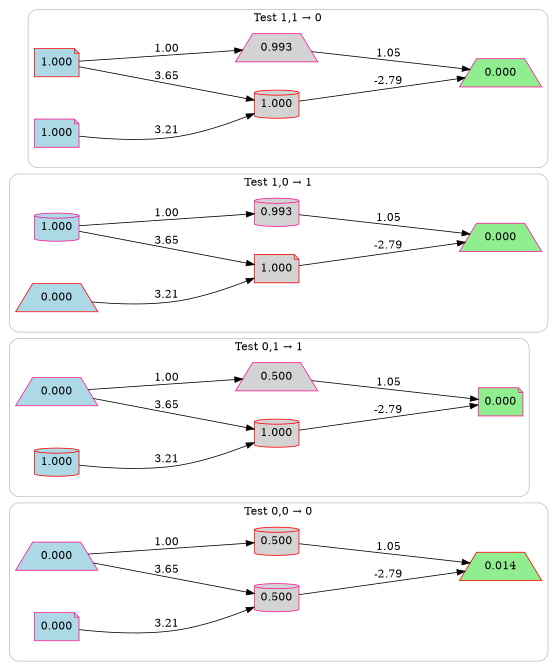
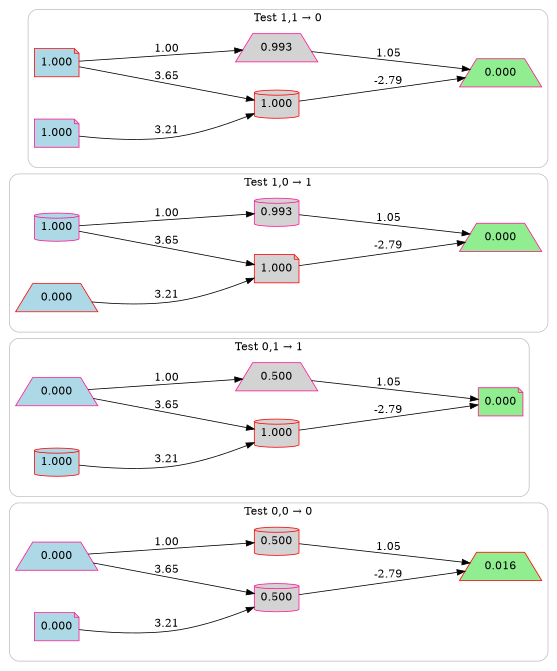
(501, 566) -> (501, 566)
